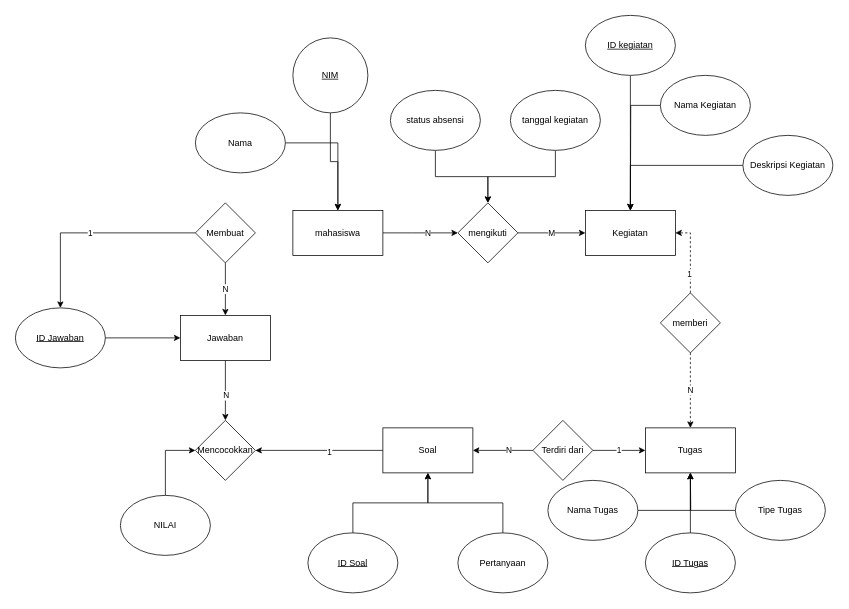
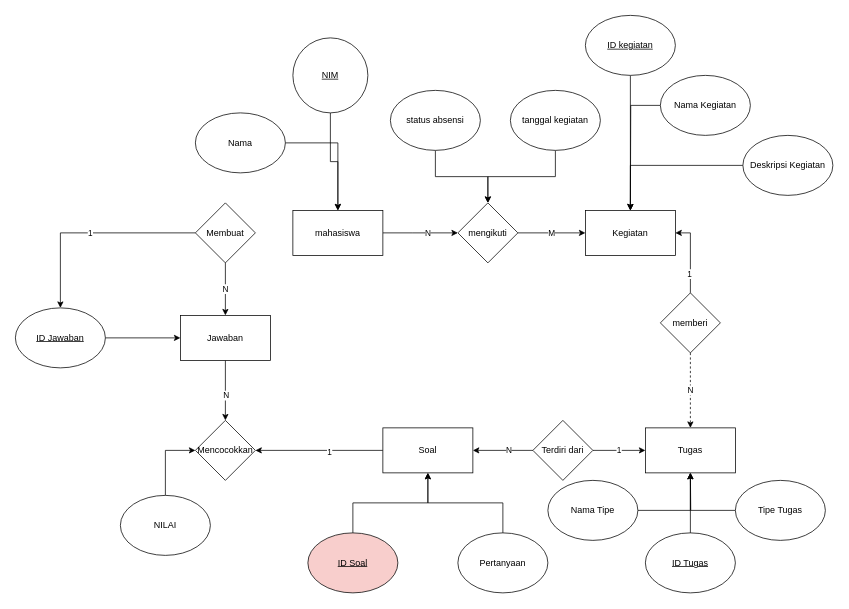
(690, 247) -> (690, 247)
(593, 510) -> (593, 510)
(353, 563) -> (353, 563)
